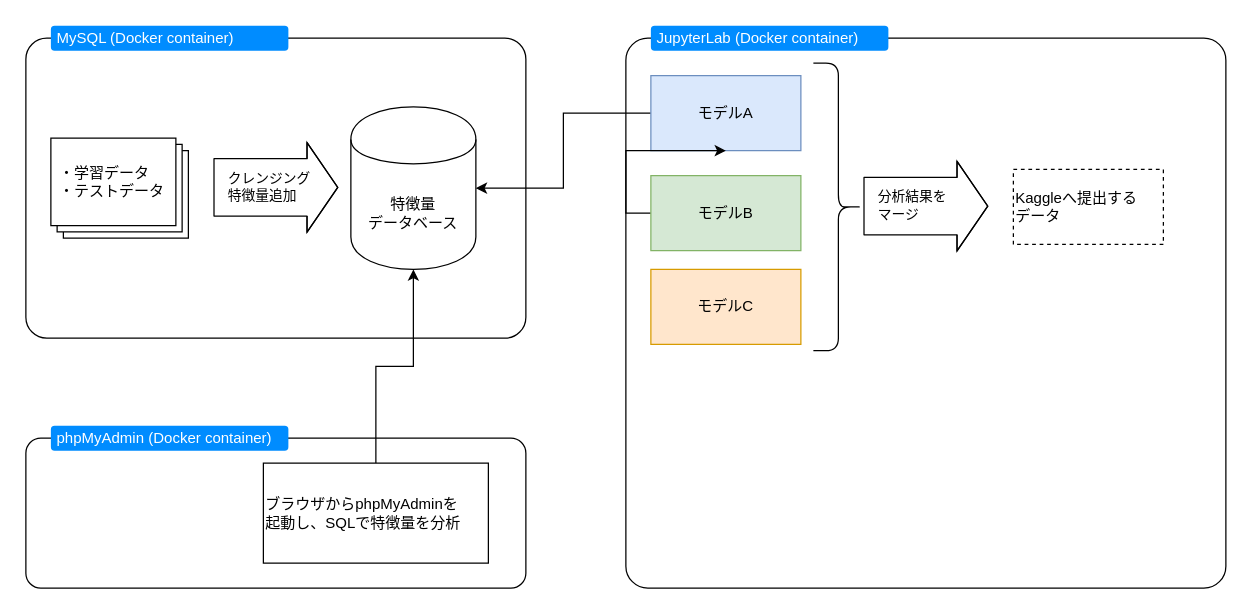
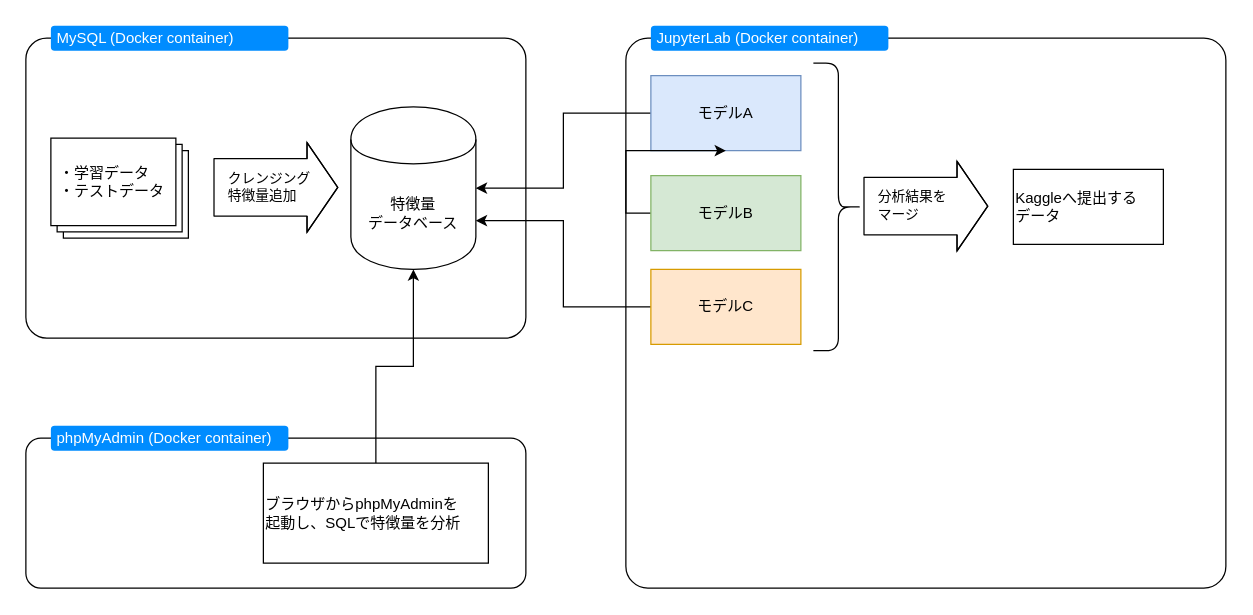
(1088, 207) -> (1088, 207)
none -> (563, 268)
